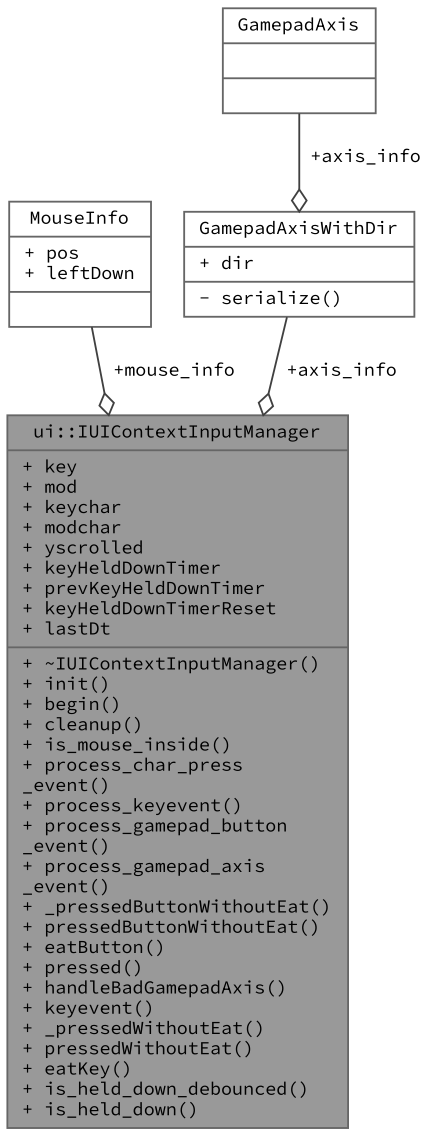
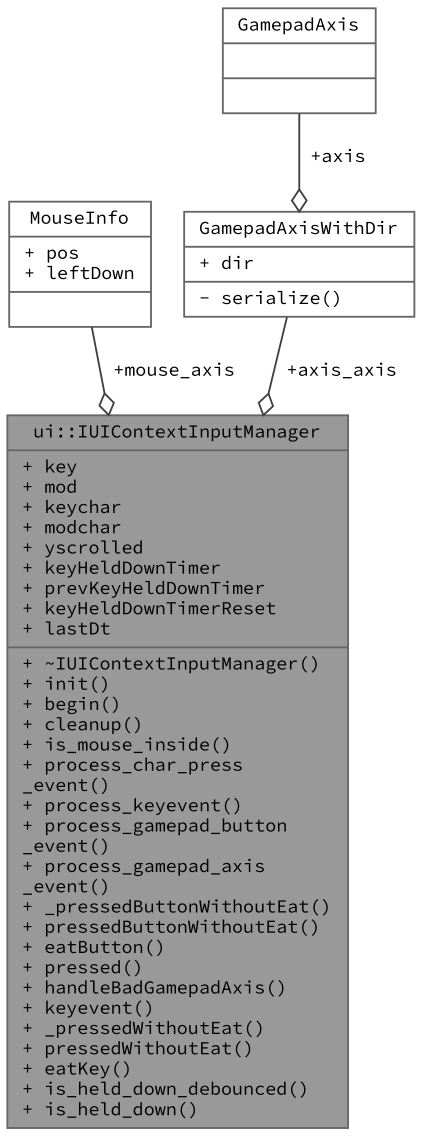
(361, 157) -> (333, 157)
(169, 371) -> (169, 371)
(337, 371) -> (337, 371)
